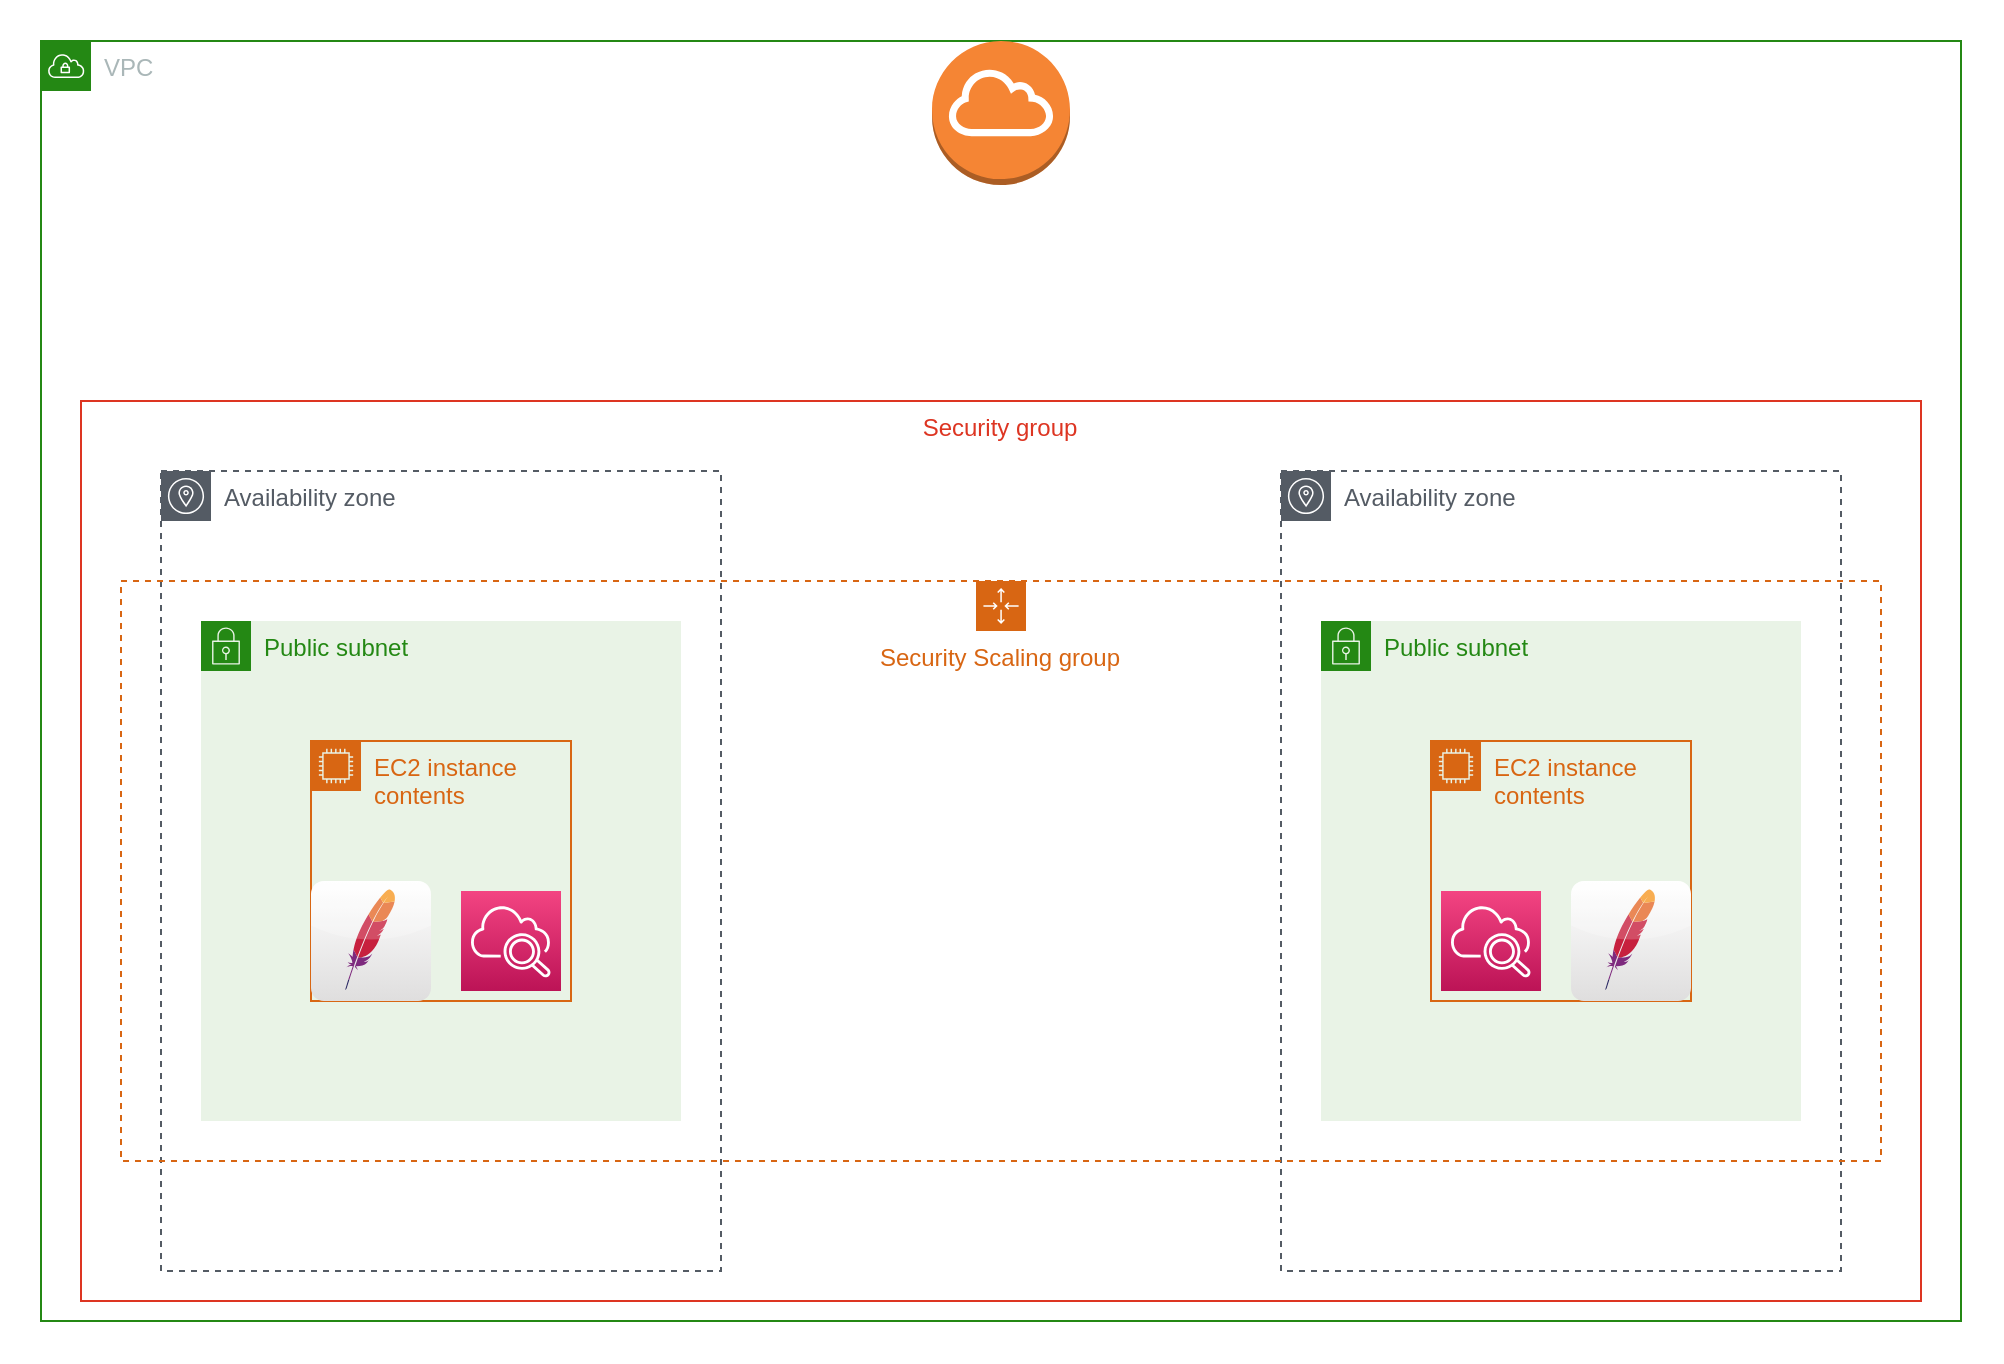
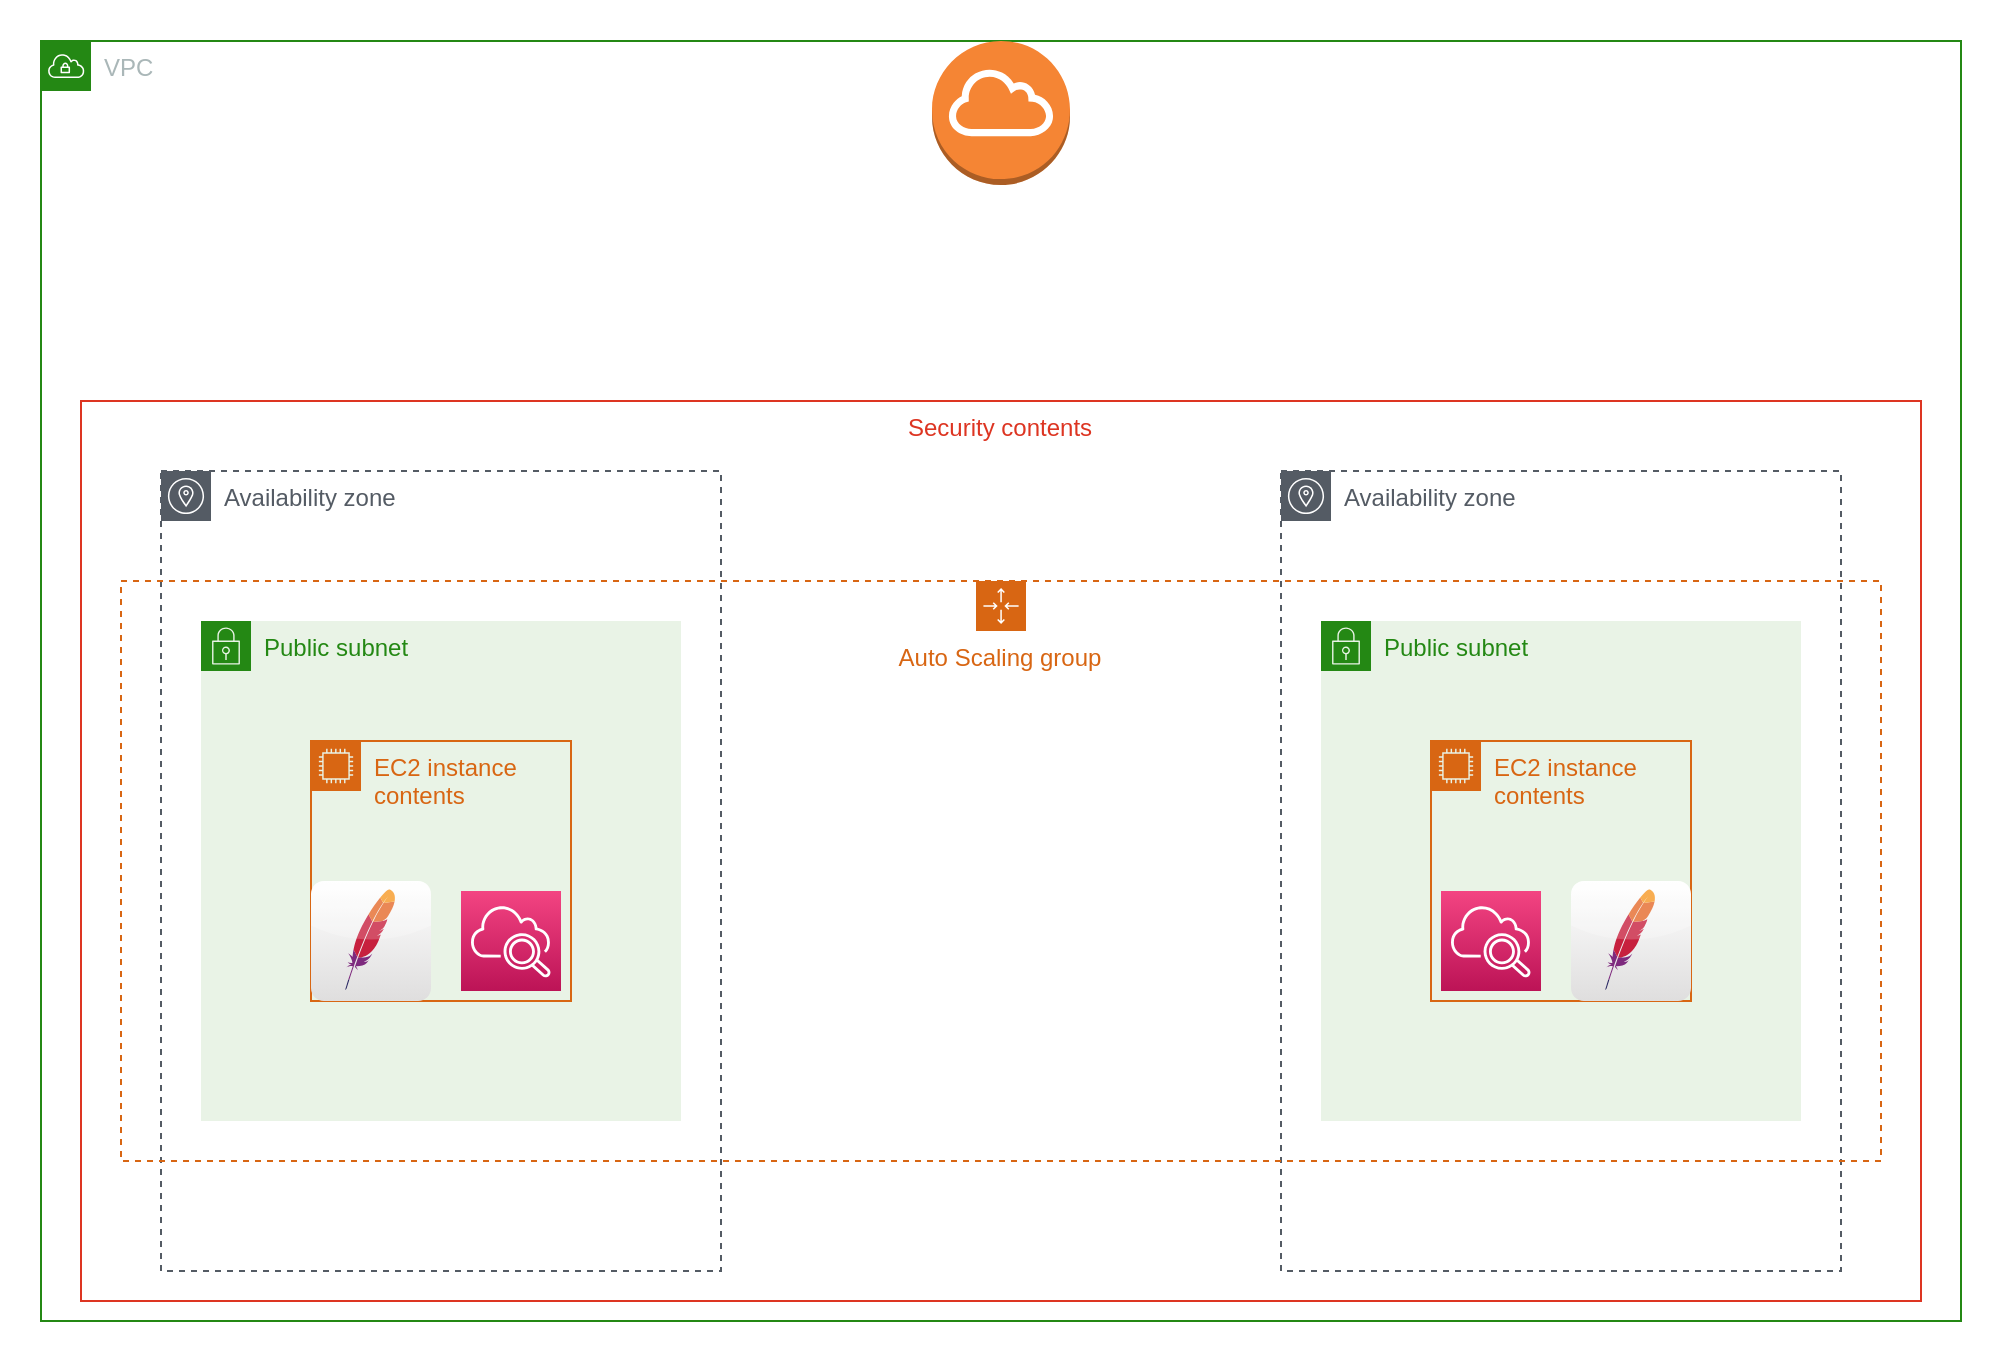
(1000, 428) -> (1000, 428)
(1001, 659) -> (1001, 659)
